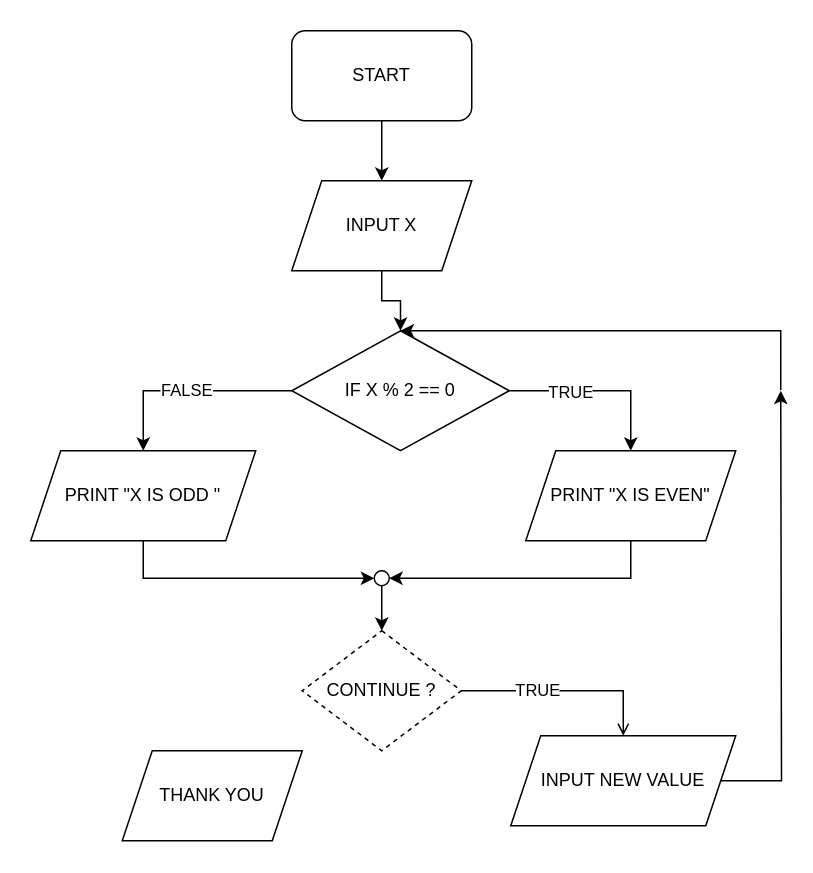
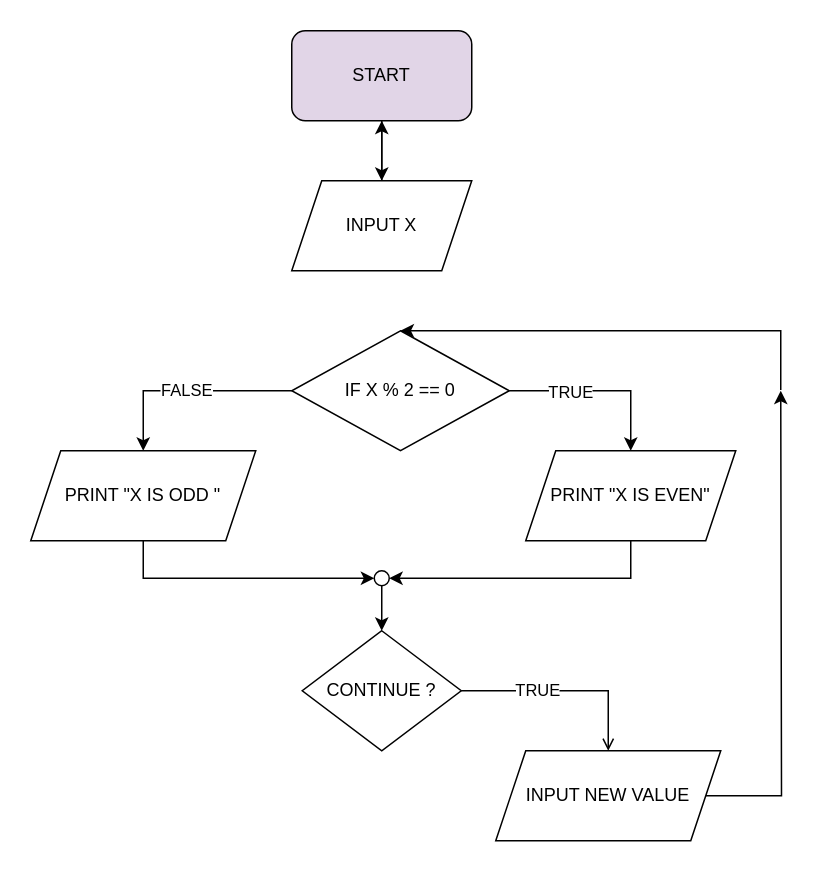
(382, 76) -> (382, 76)
(386, 301) -> (382, 179)
(382, 691) -> (382, 691)
(623, 781) -> (608, 796)
(212, 796) -> none
